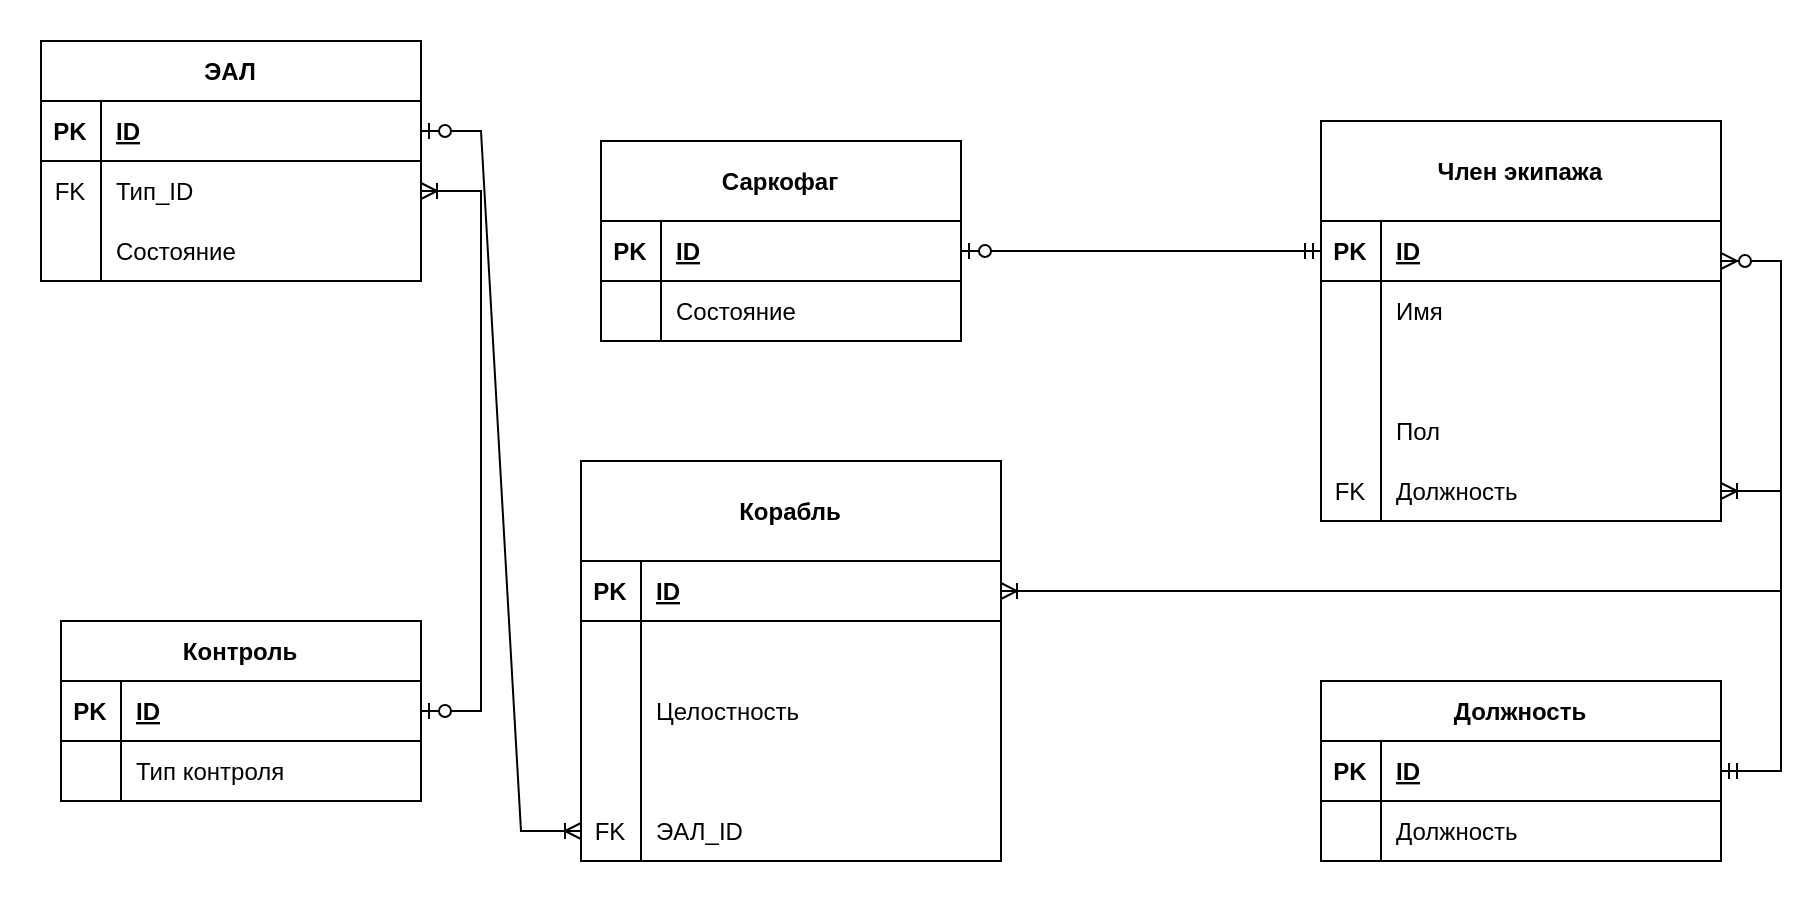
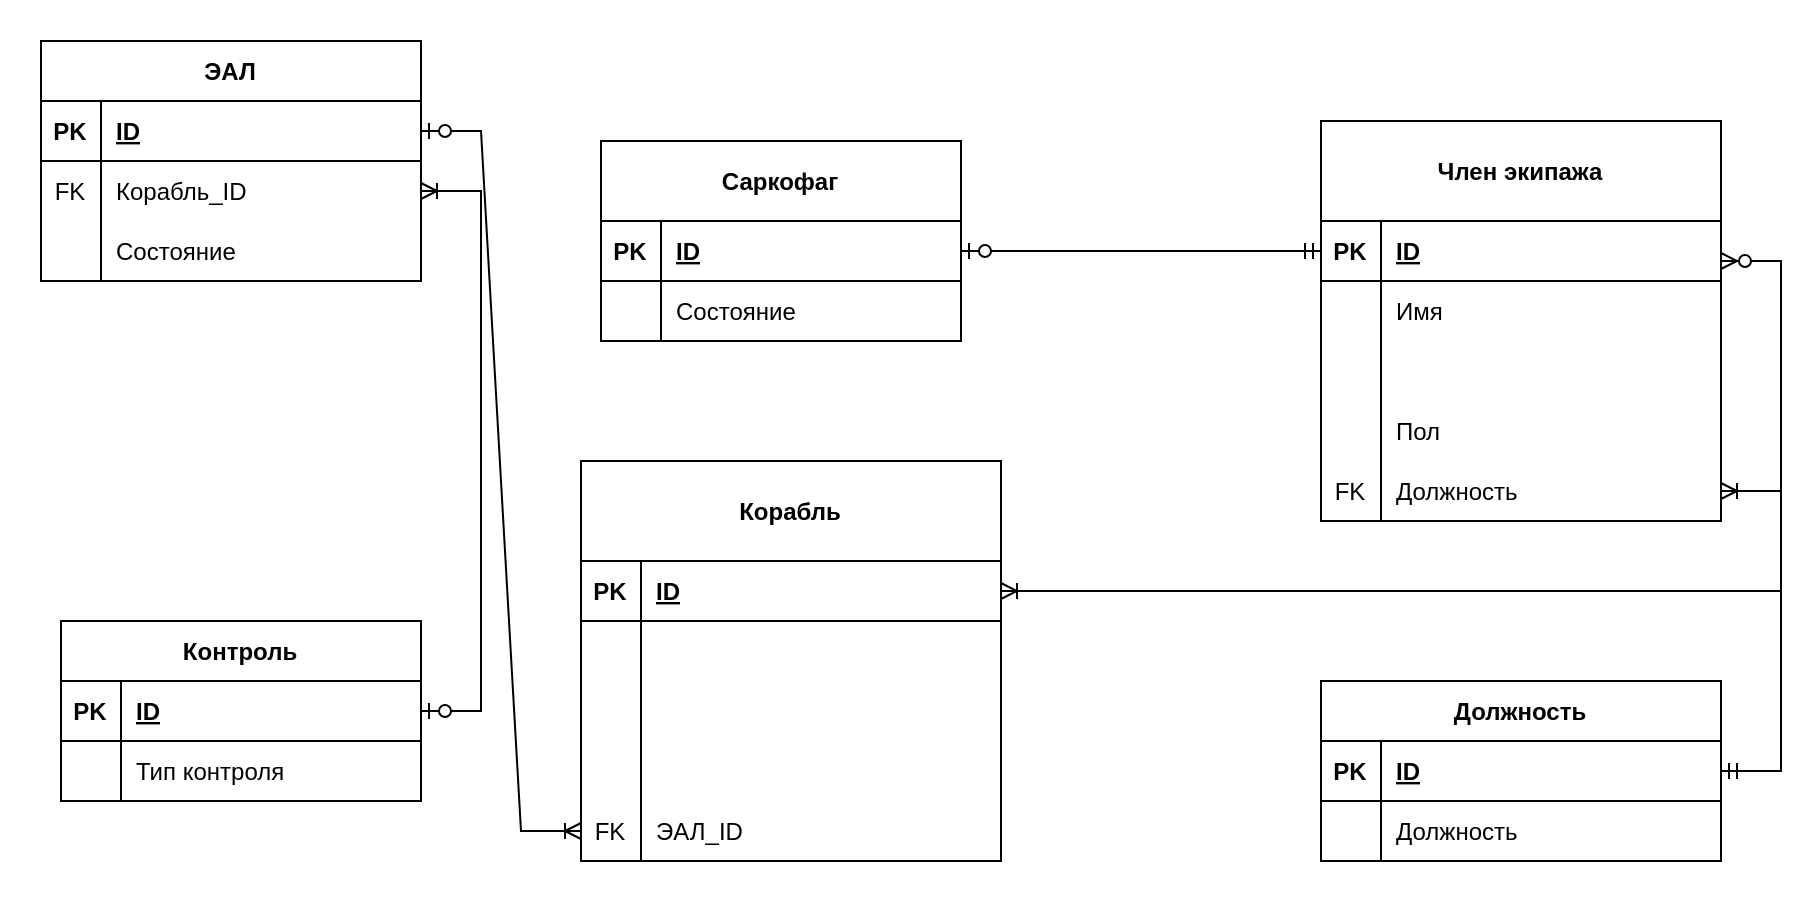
(156, 192) -> (183, 192)
(821, 711) -> none
